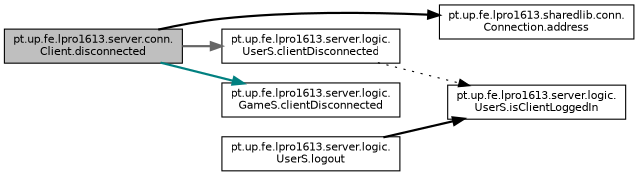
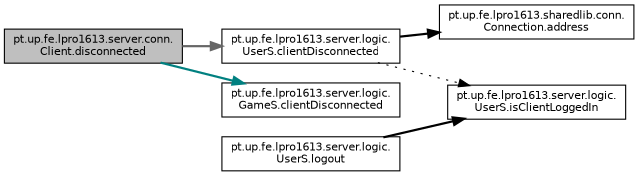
(293, 14) -> (414, 35)
